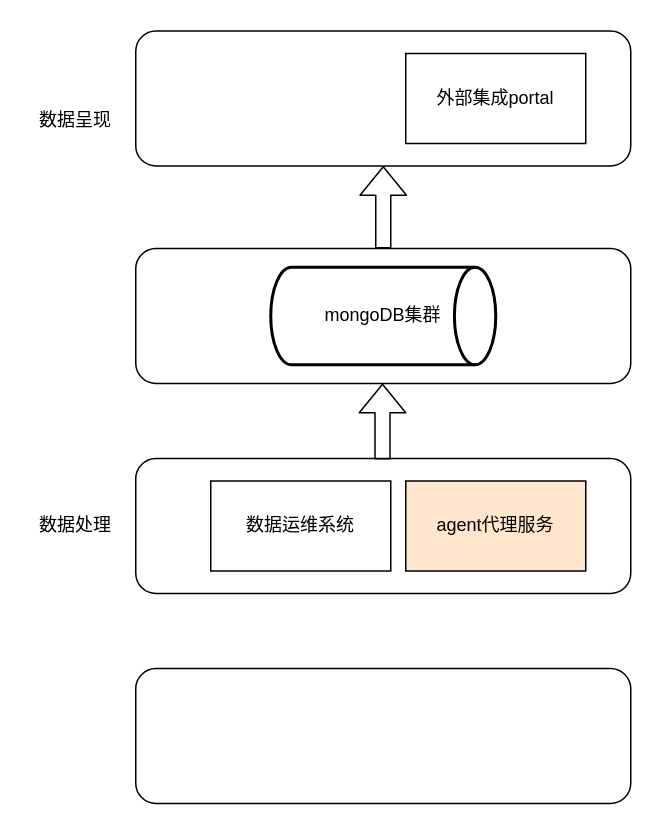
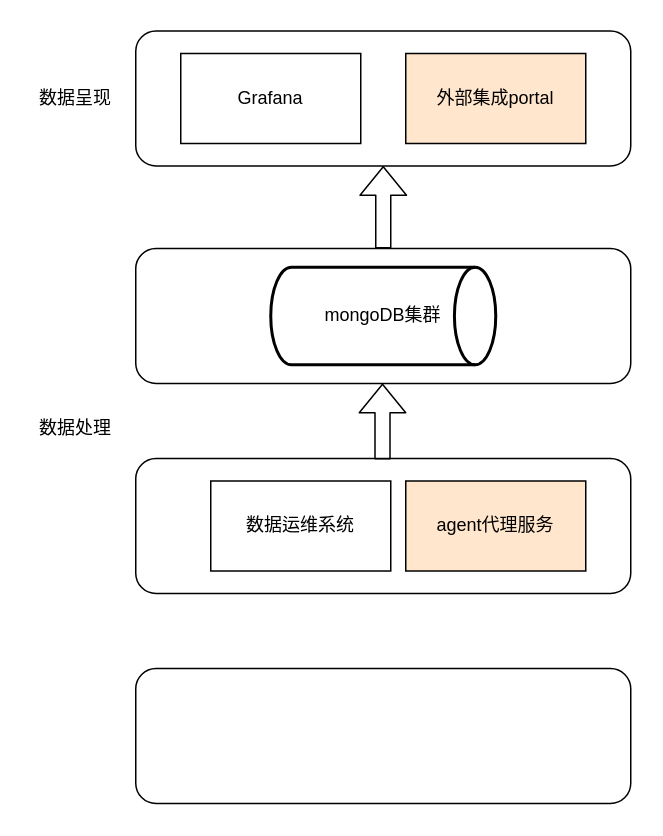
none -> (271, 98)
(496, 98) -> (496, 98)
(76, 121) -> (76, 98)
(76, 526) -> (76, 428)
